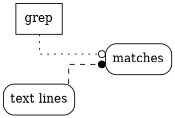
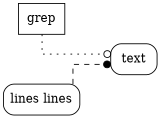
(139, 59) -> (134, 59)
(39, 100) -> (42, 100)
